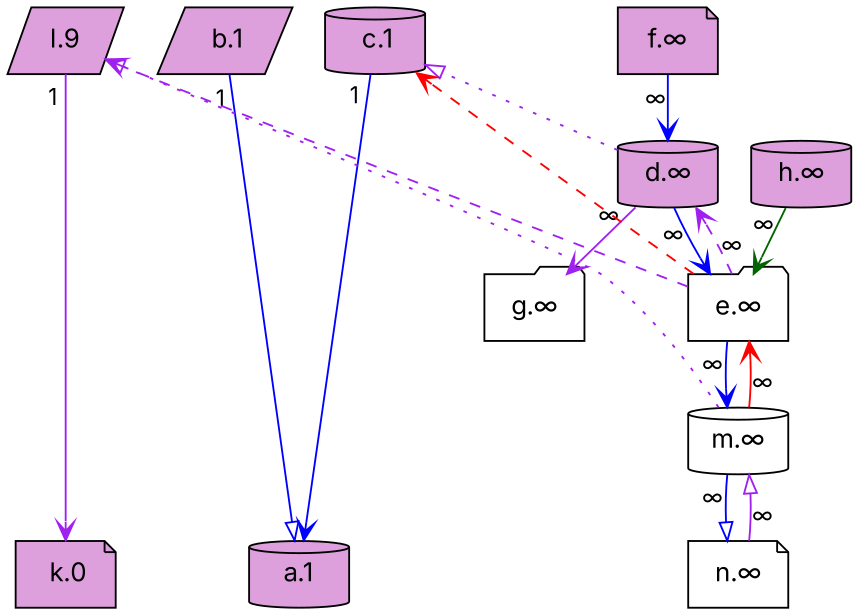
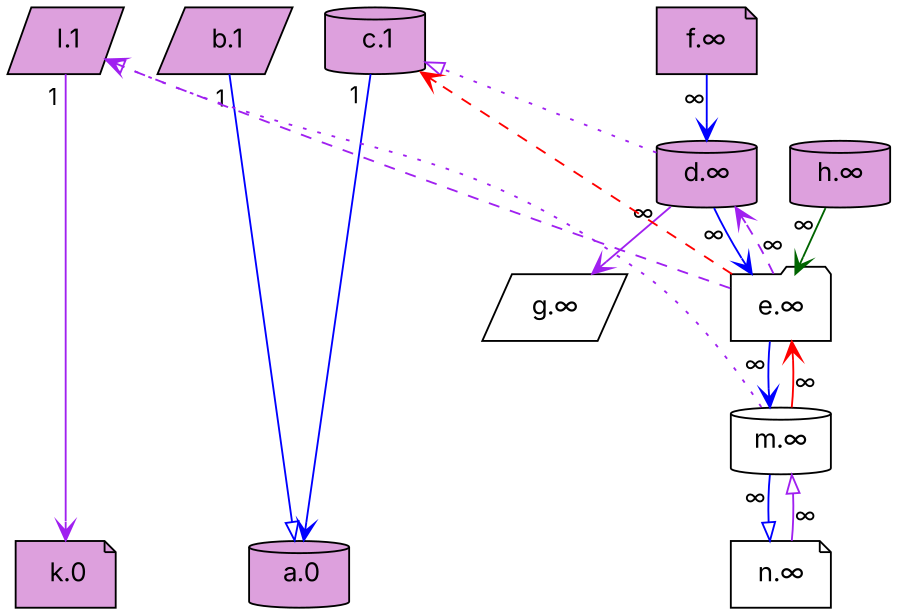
(66, 41) -> (66, 41)
(534, 308) -> (555, 308)
(299, 574) -> (299, 574)
